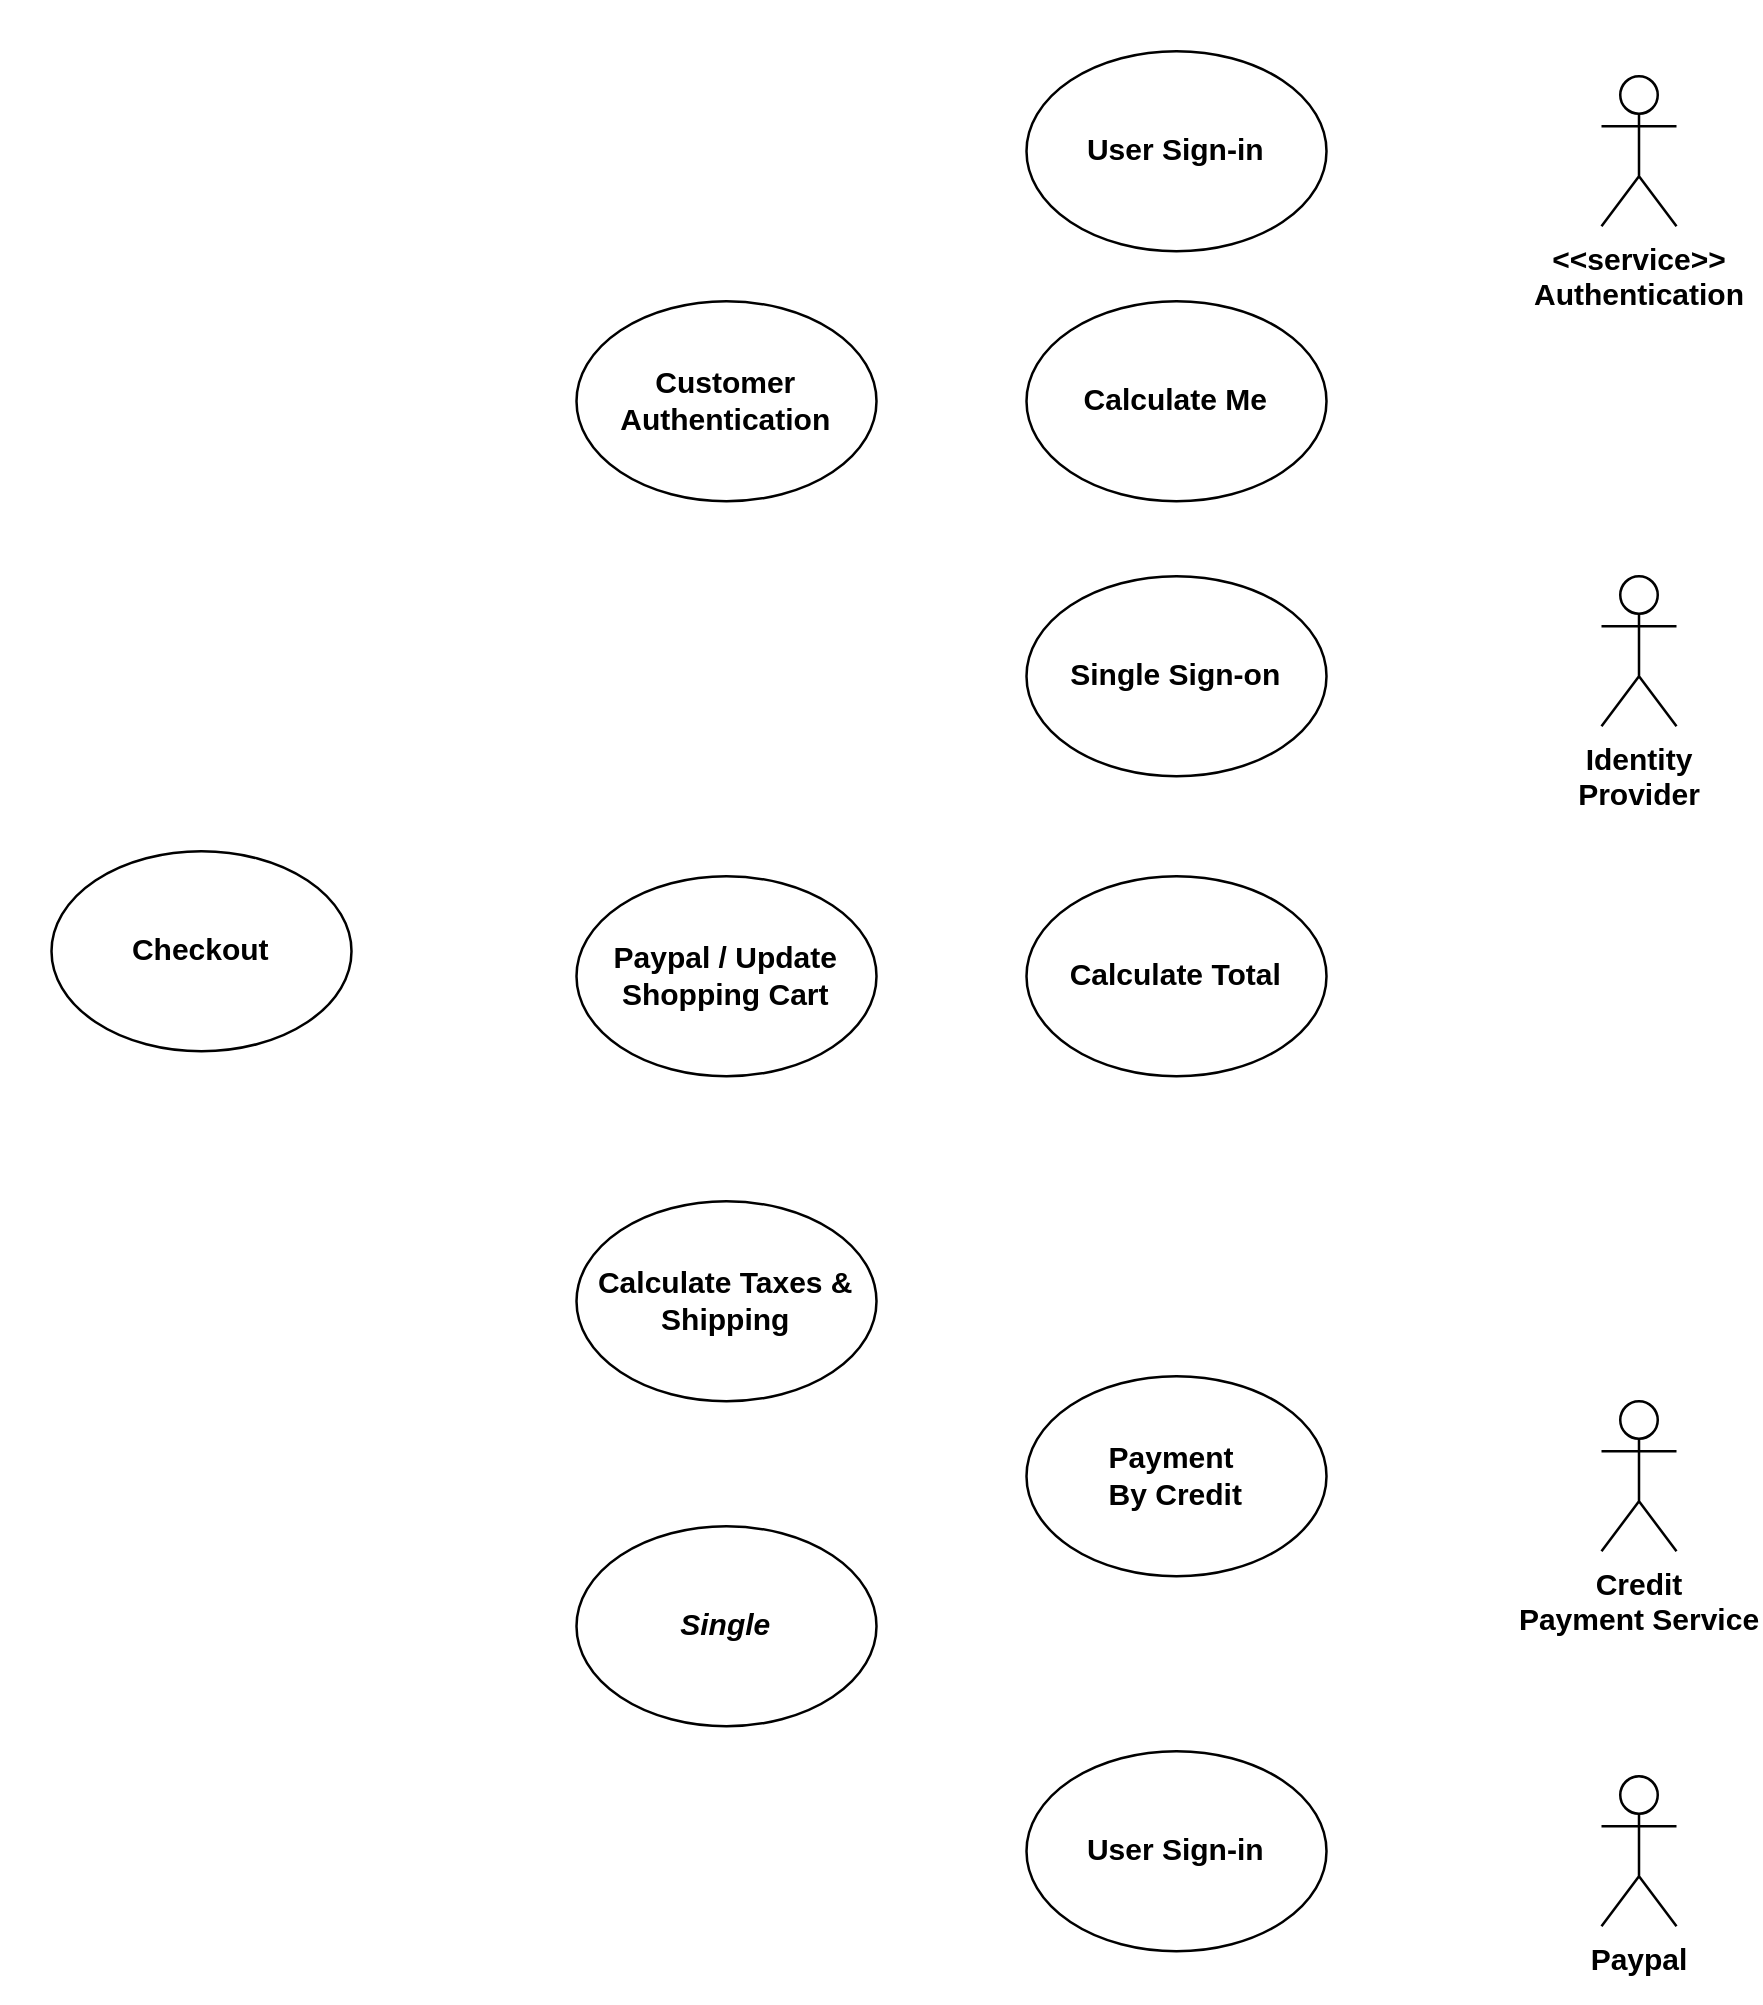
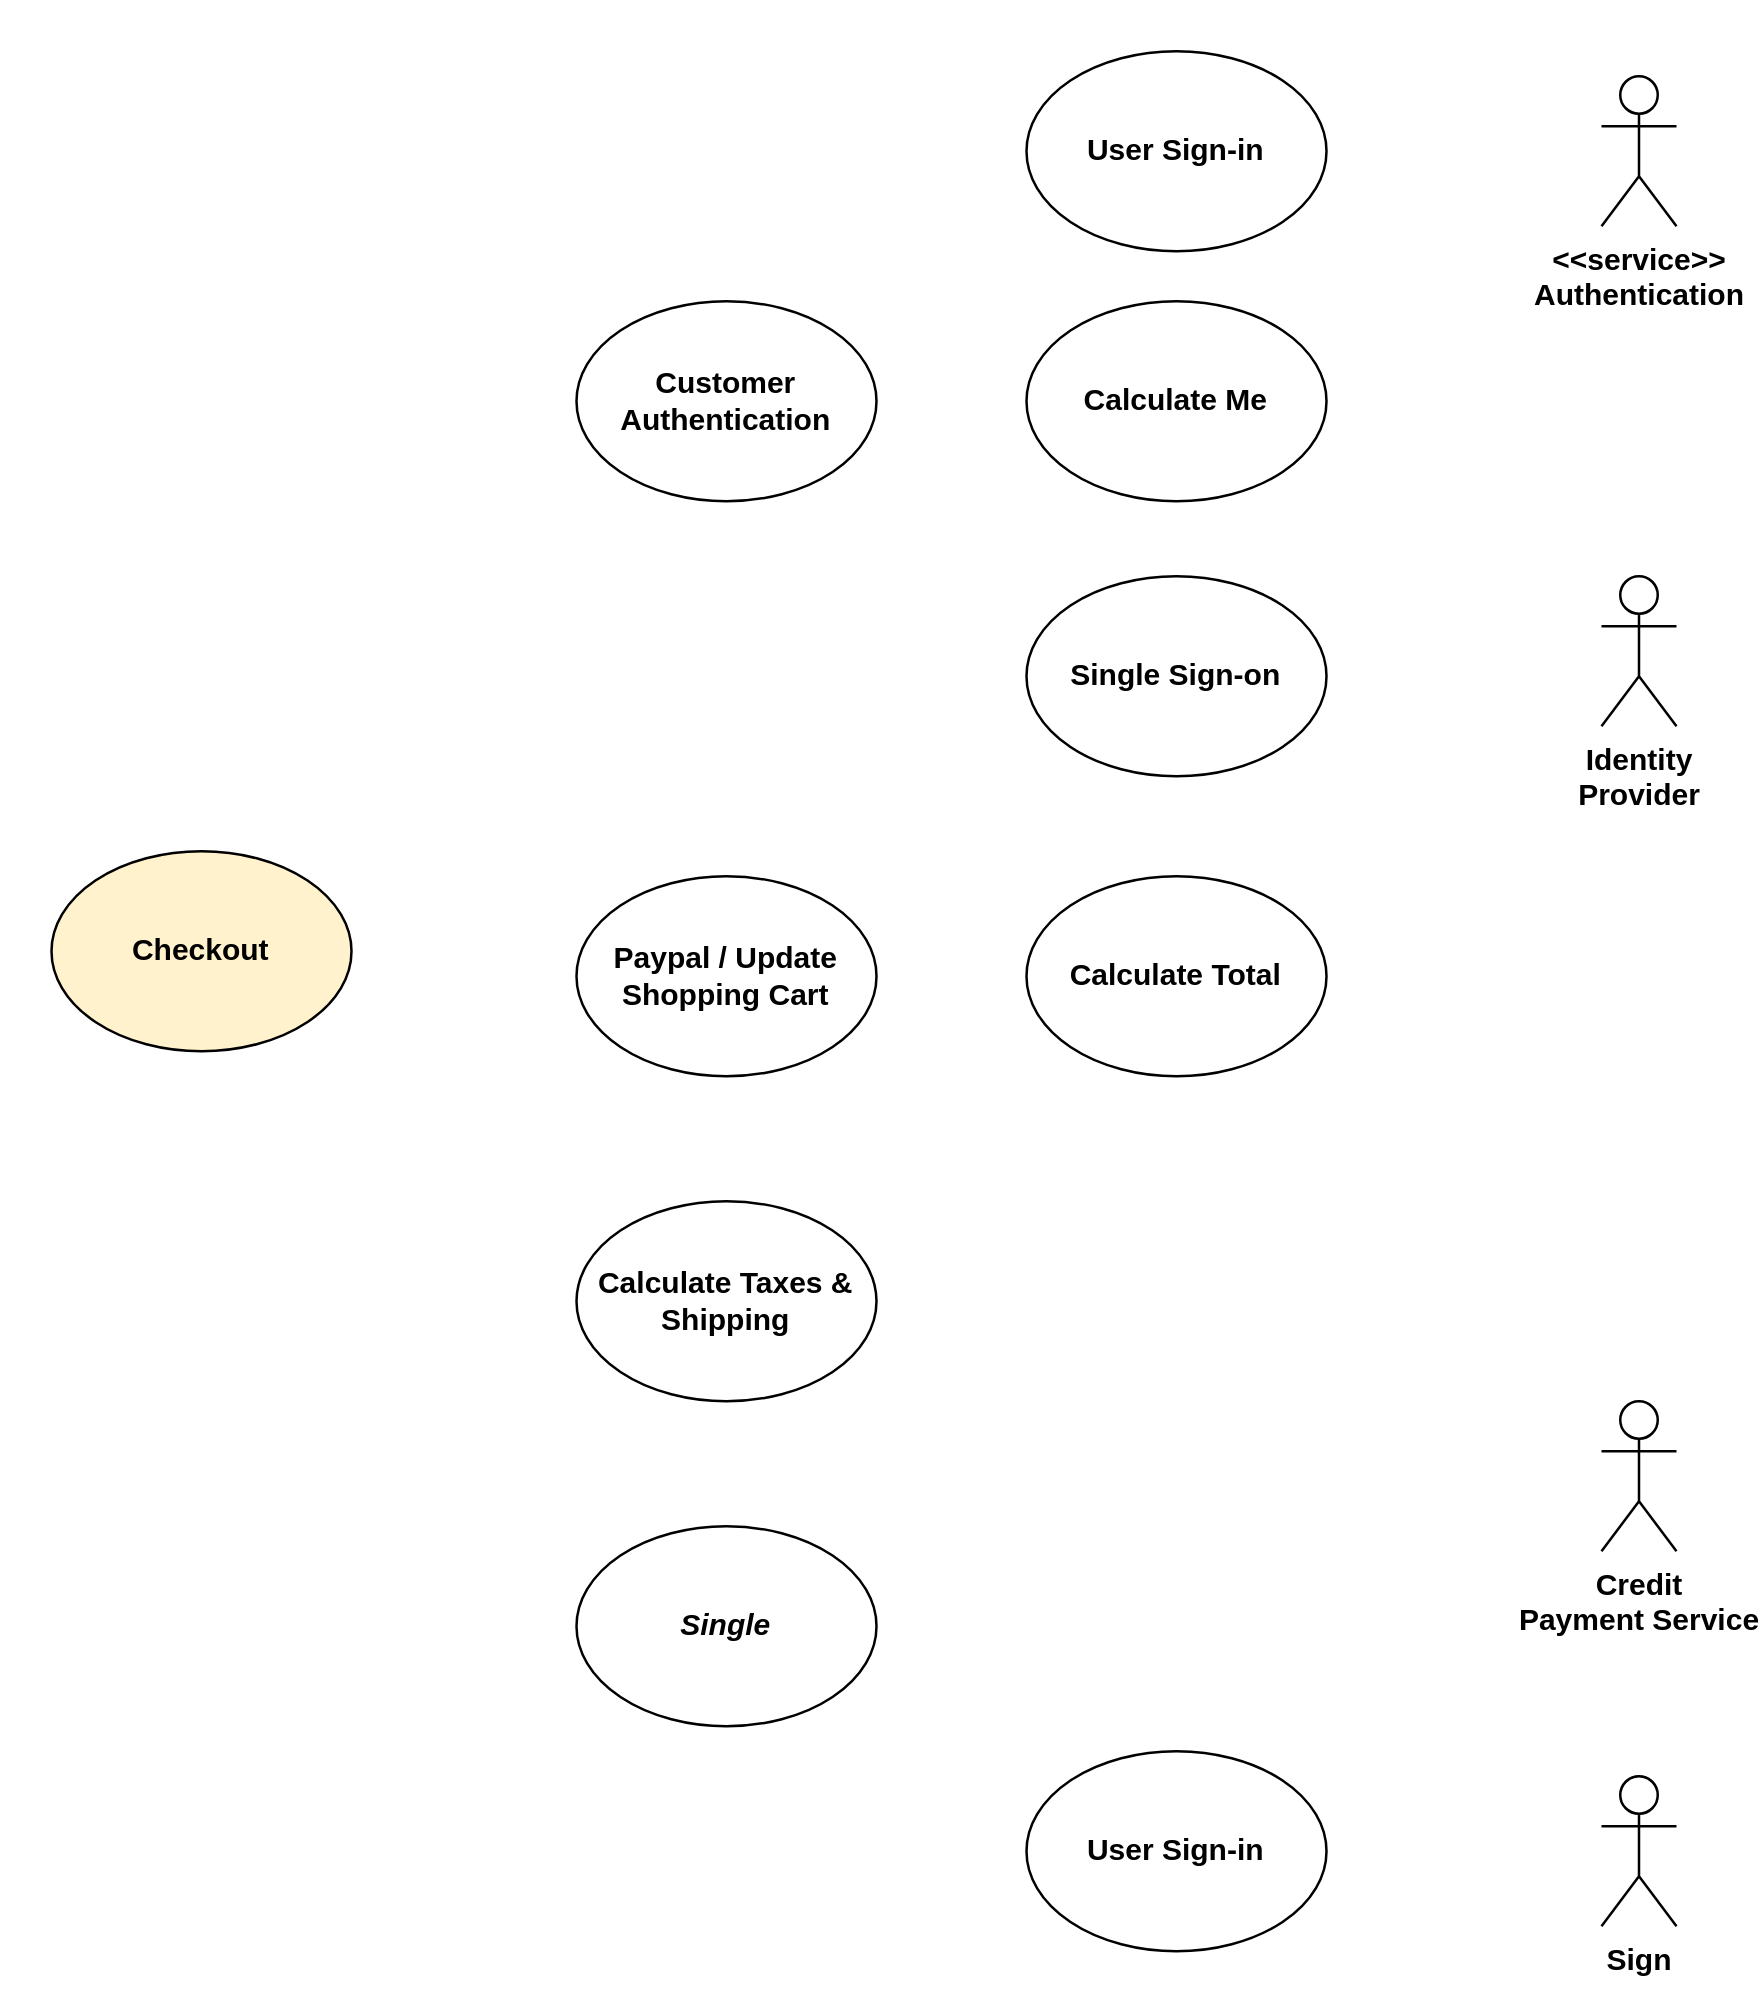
(201, 951) -> (201, 951)
(1176, 1476) -> none
(1640, 1962) -> (1640, 1962)
